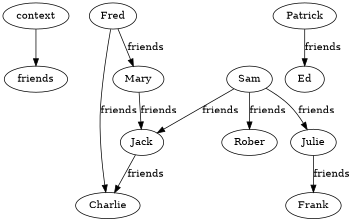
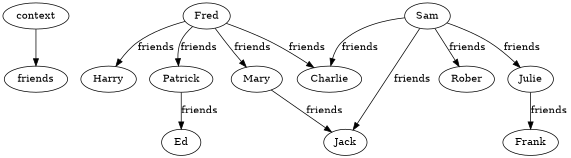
none -> (181, 41)
none -> (109, 79)
(127, 171) -> (362, 29)
